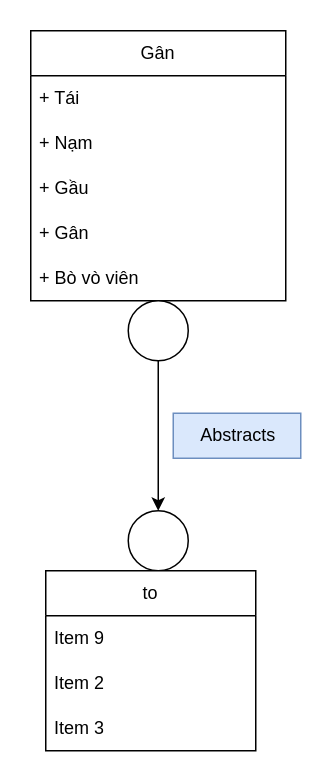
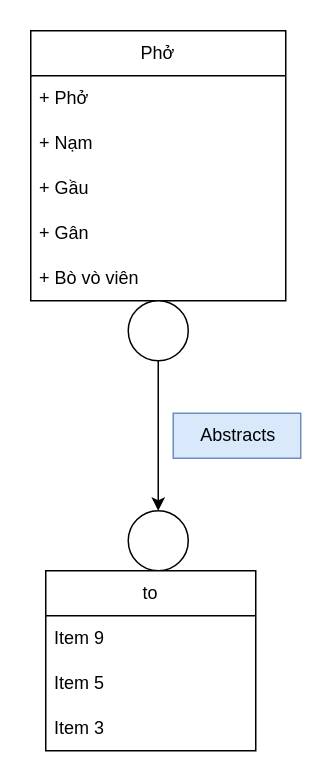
(158, 53) -> (158, 53)
(60, 98) -> (63, 98)
(83, 683) -> (83, 683)
